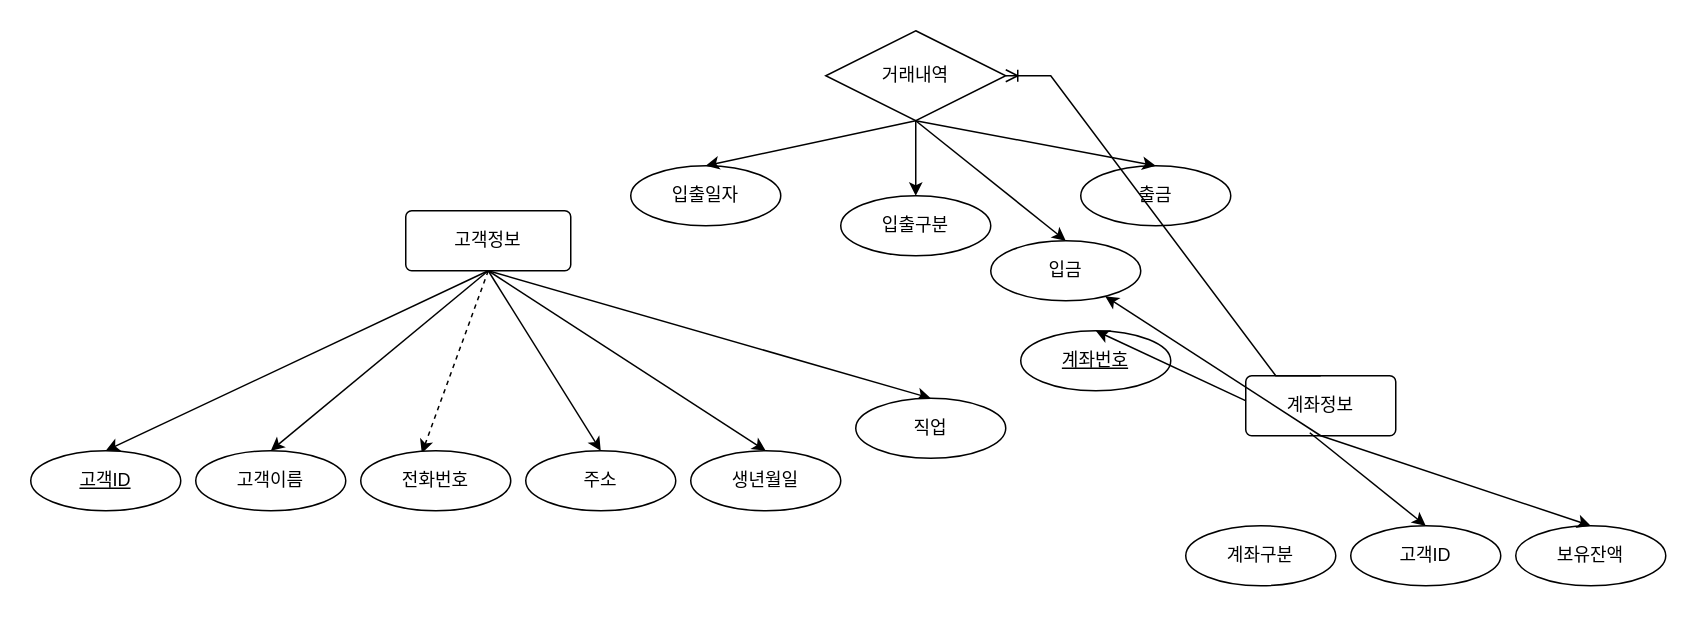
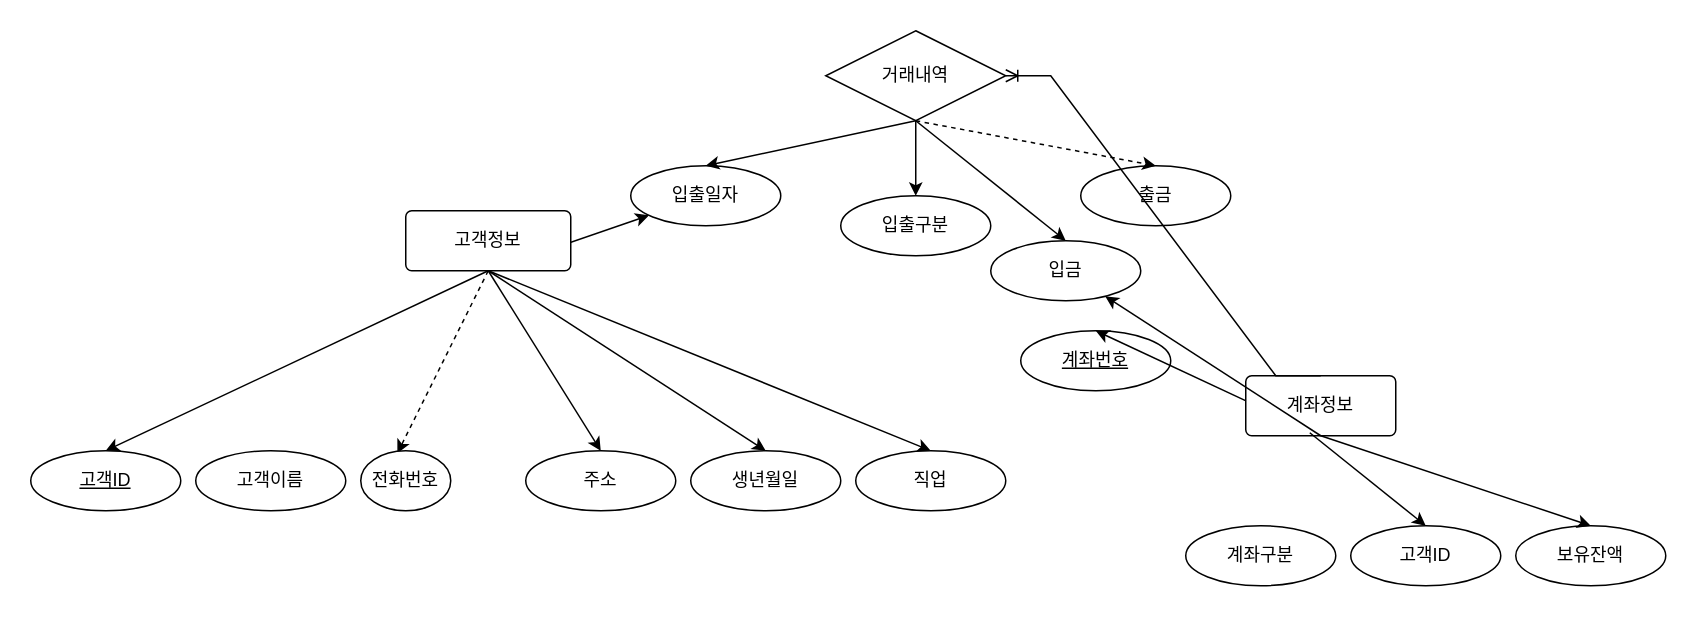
(1033, 143) -> (1033, 143)
(382, 359) -> (605, 231)
(931, 428) -> (931, 481)
(436, 481) -> (406, 481)
